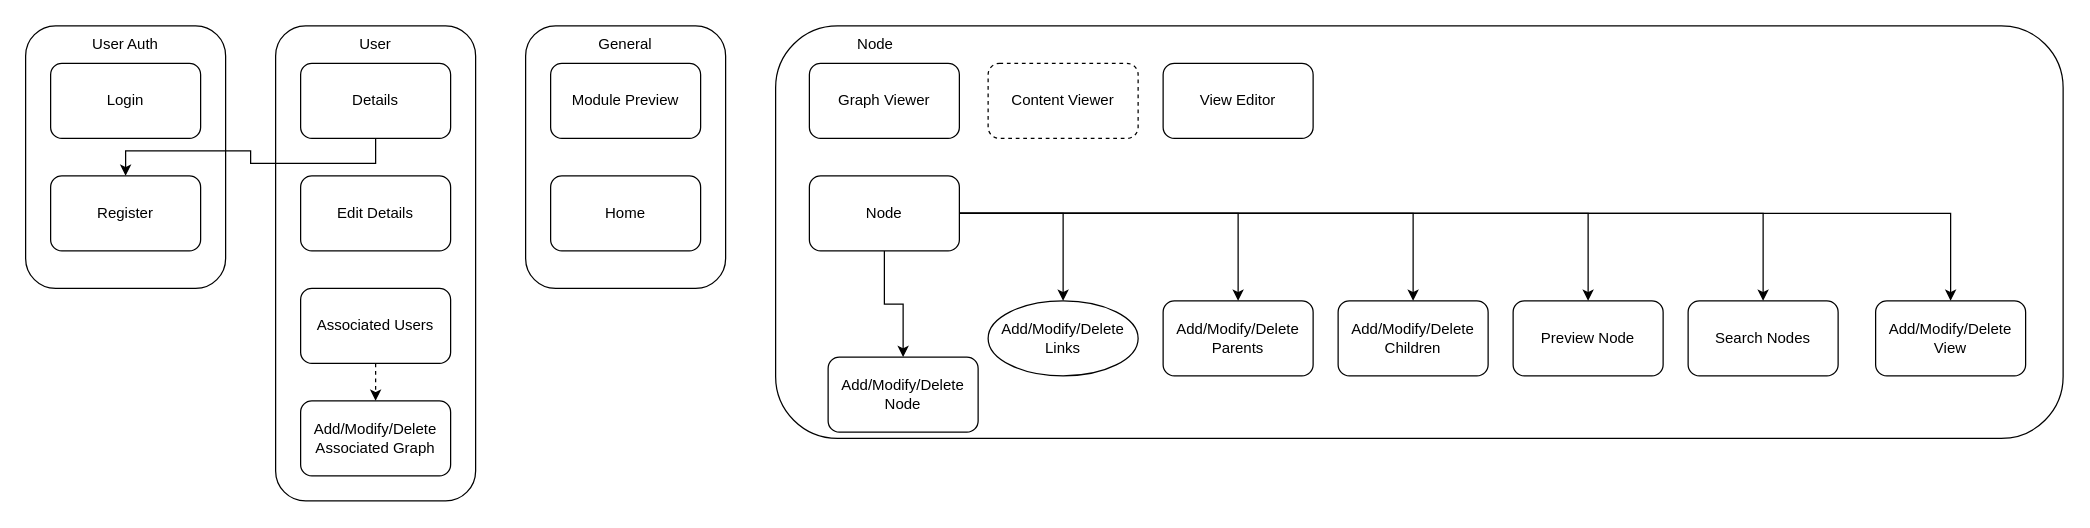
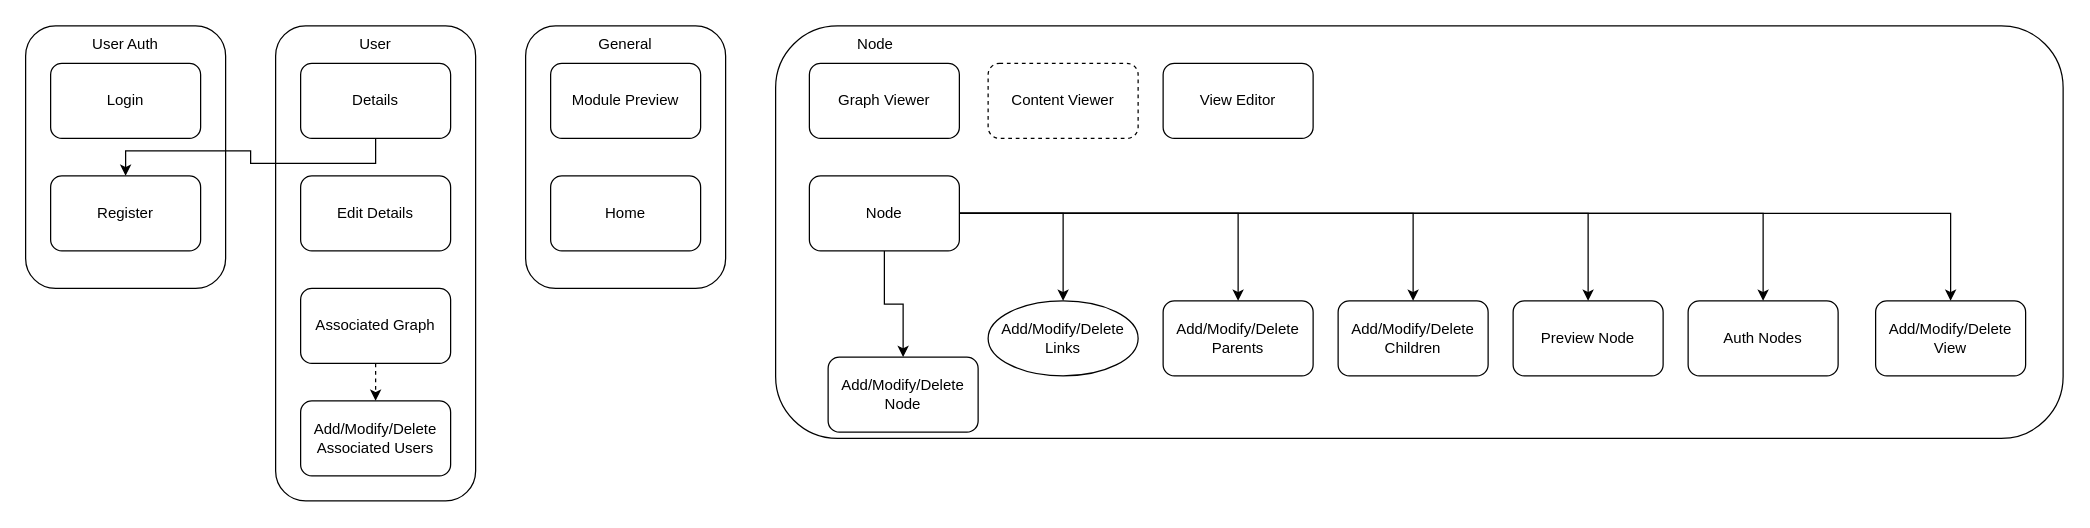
(376, 326) -> (376, 326)
(1763, 338) -> (1763, 338)
(376, 438) -> (376, 438)
